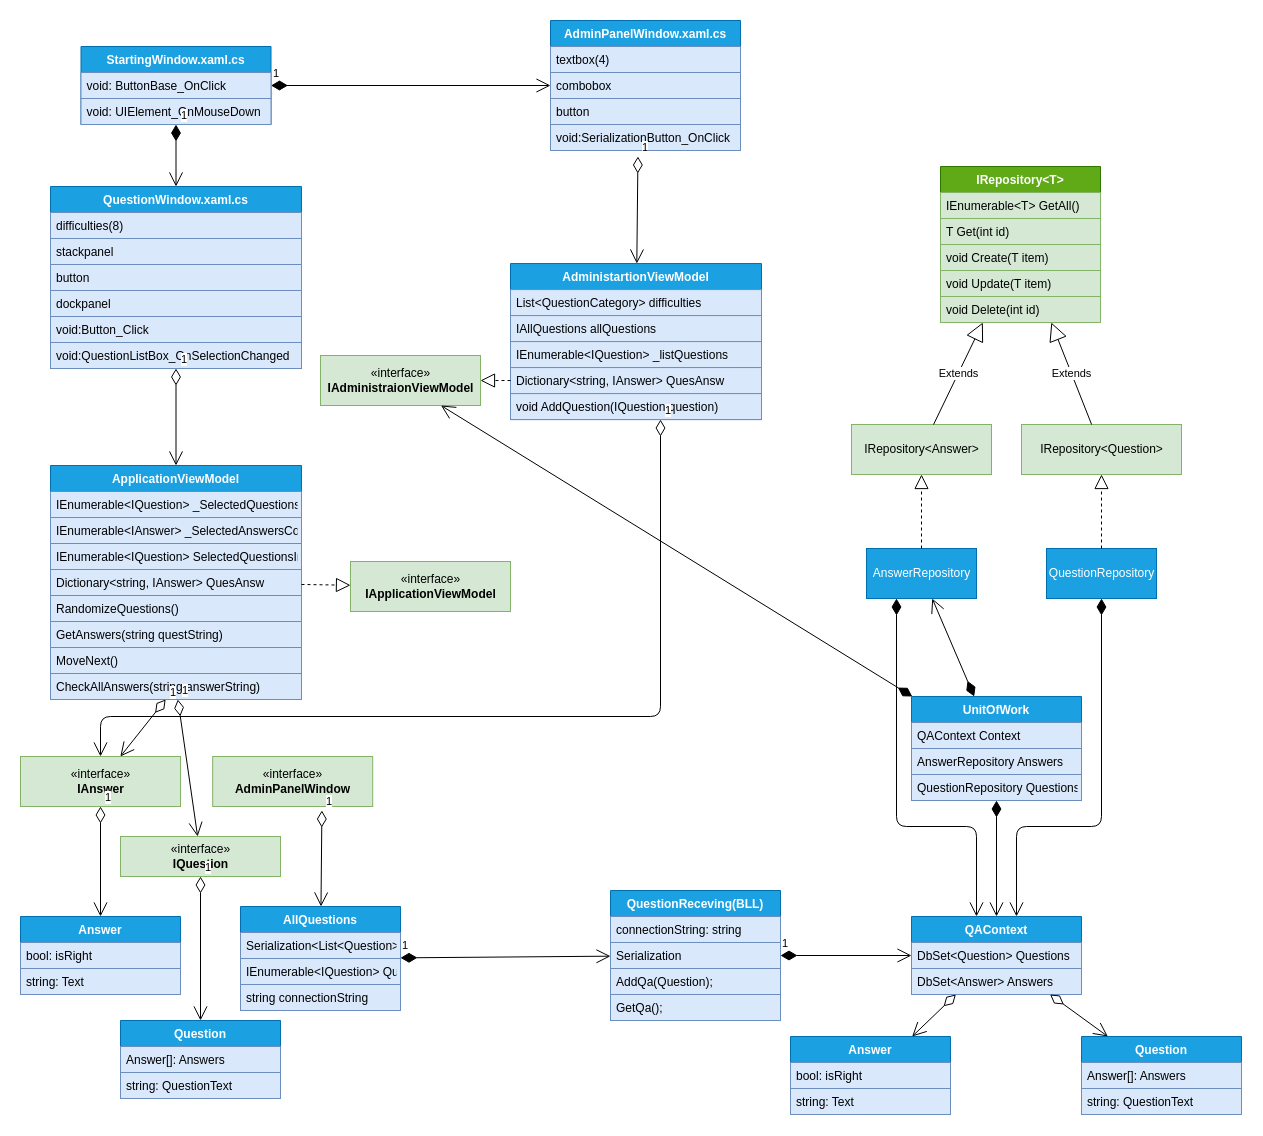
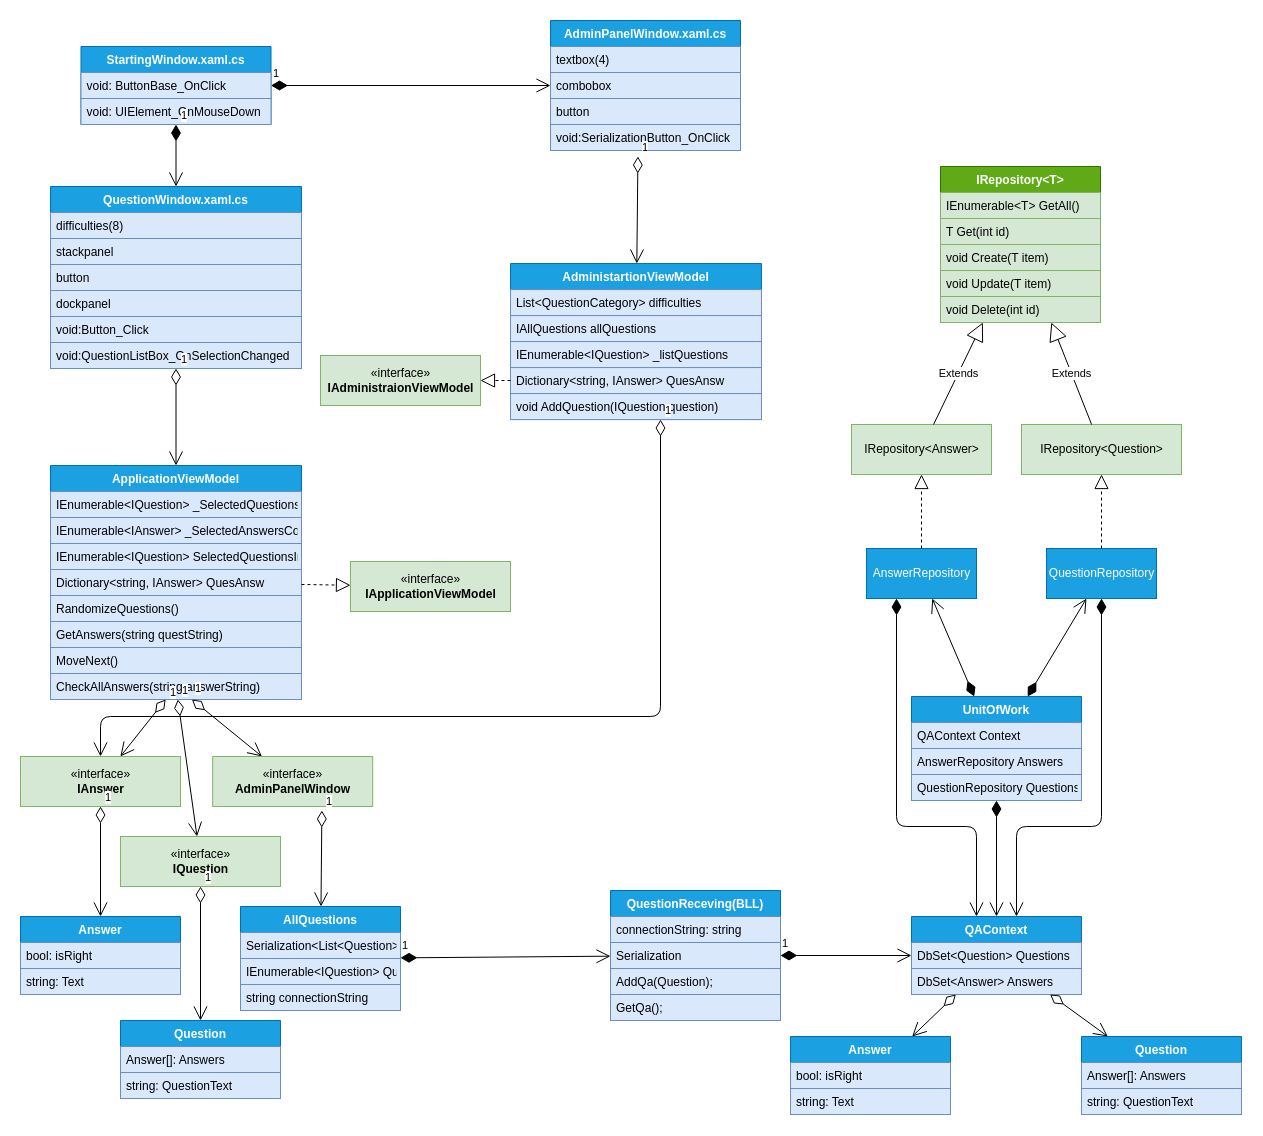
(671, 548) -> (1061, 642)
none -> (232, 732)
(201, 857) -> (201, 862)
